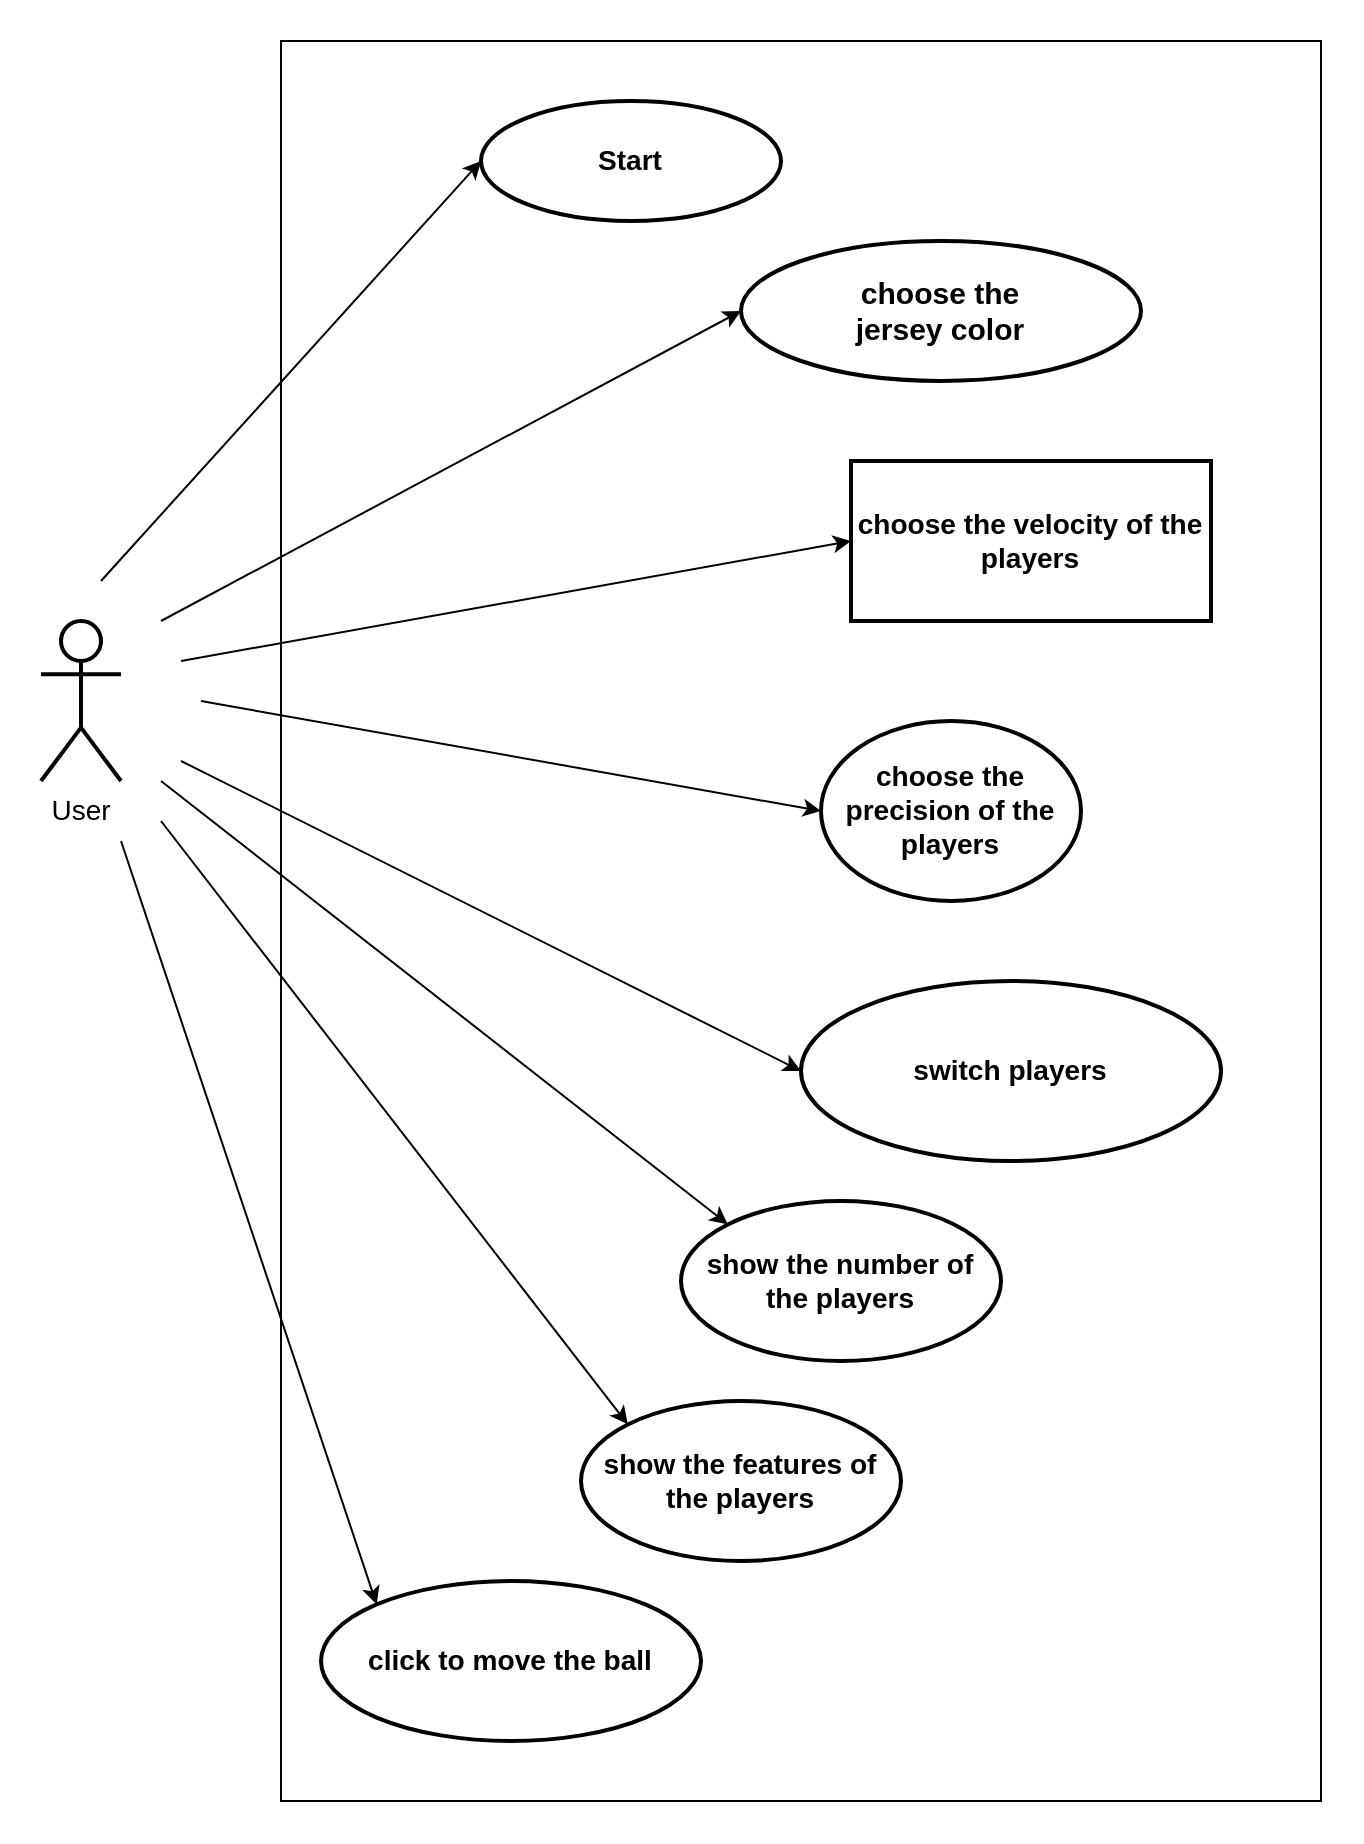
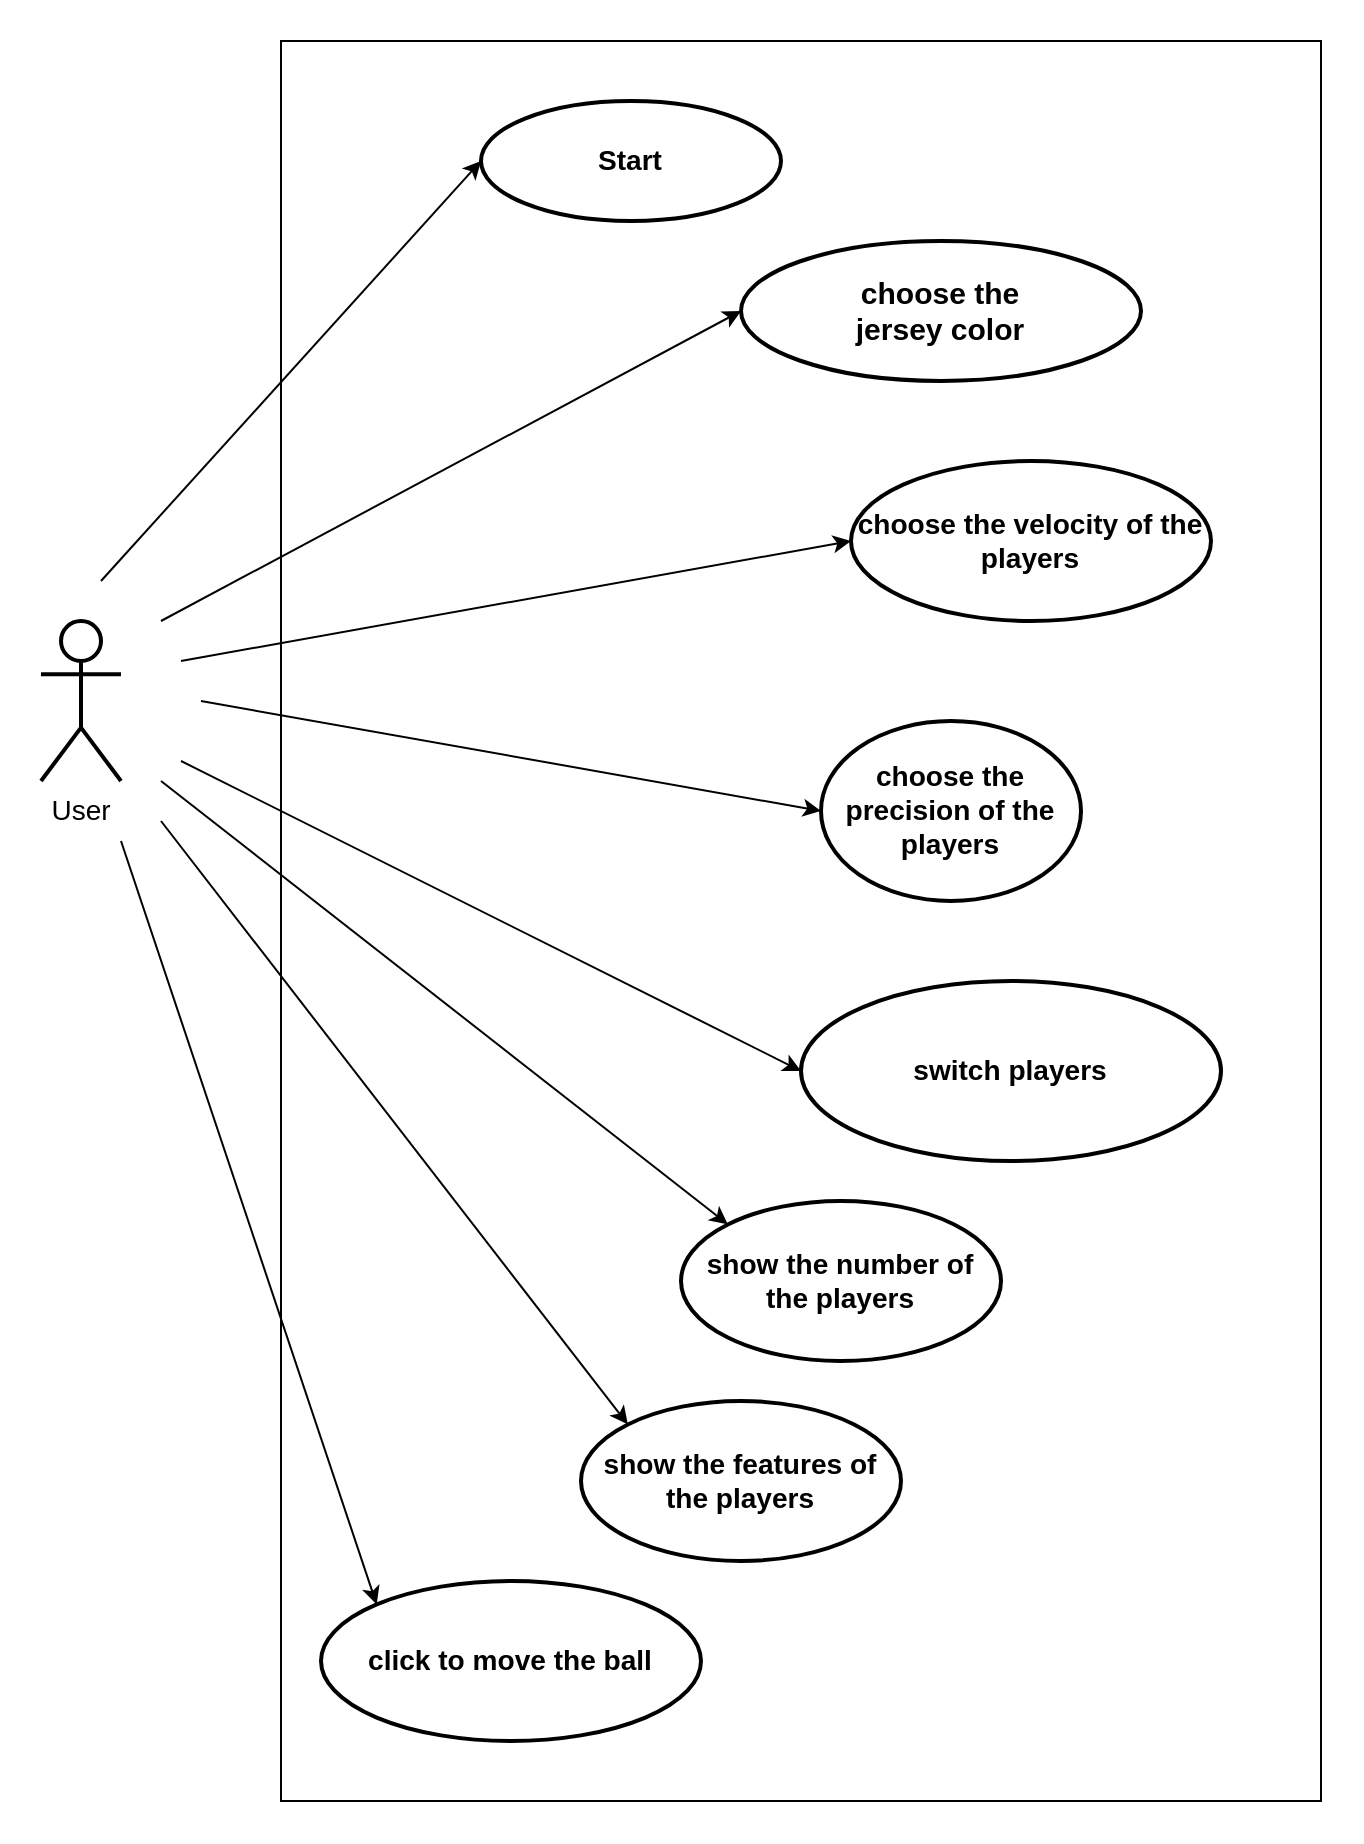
(1031, 541) -> (1031, 541)
